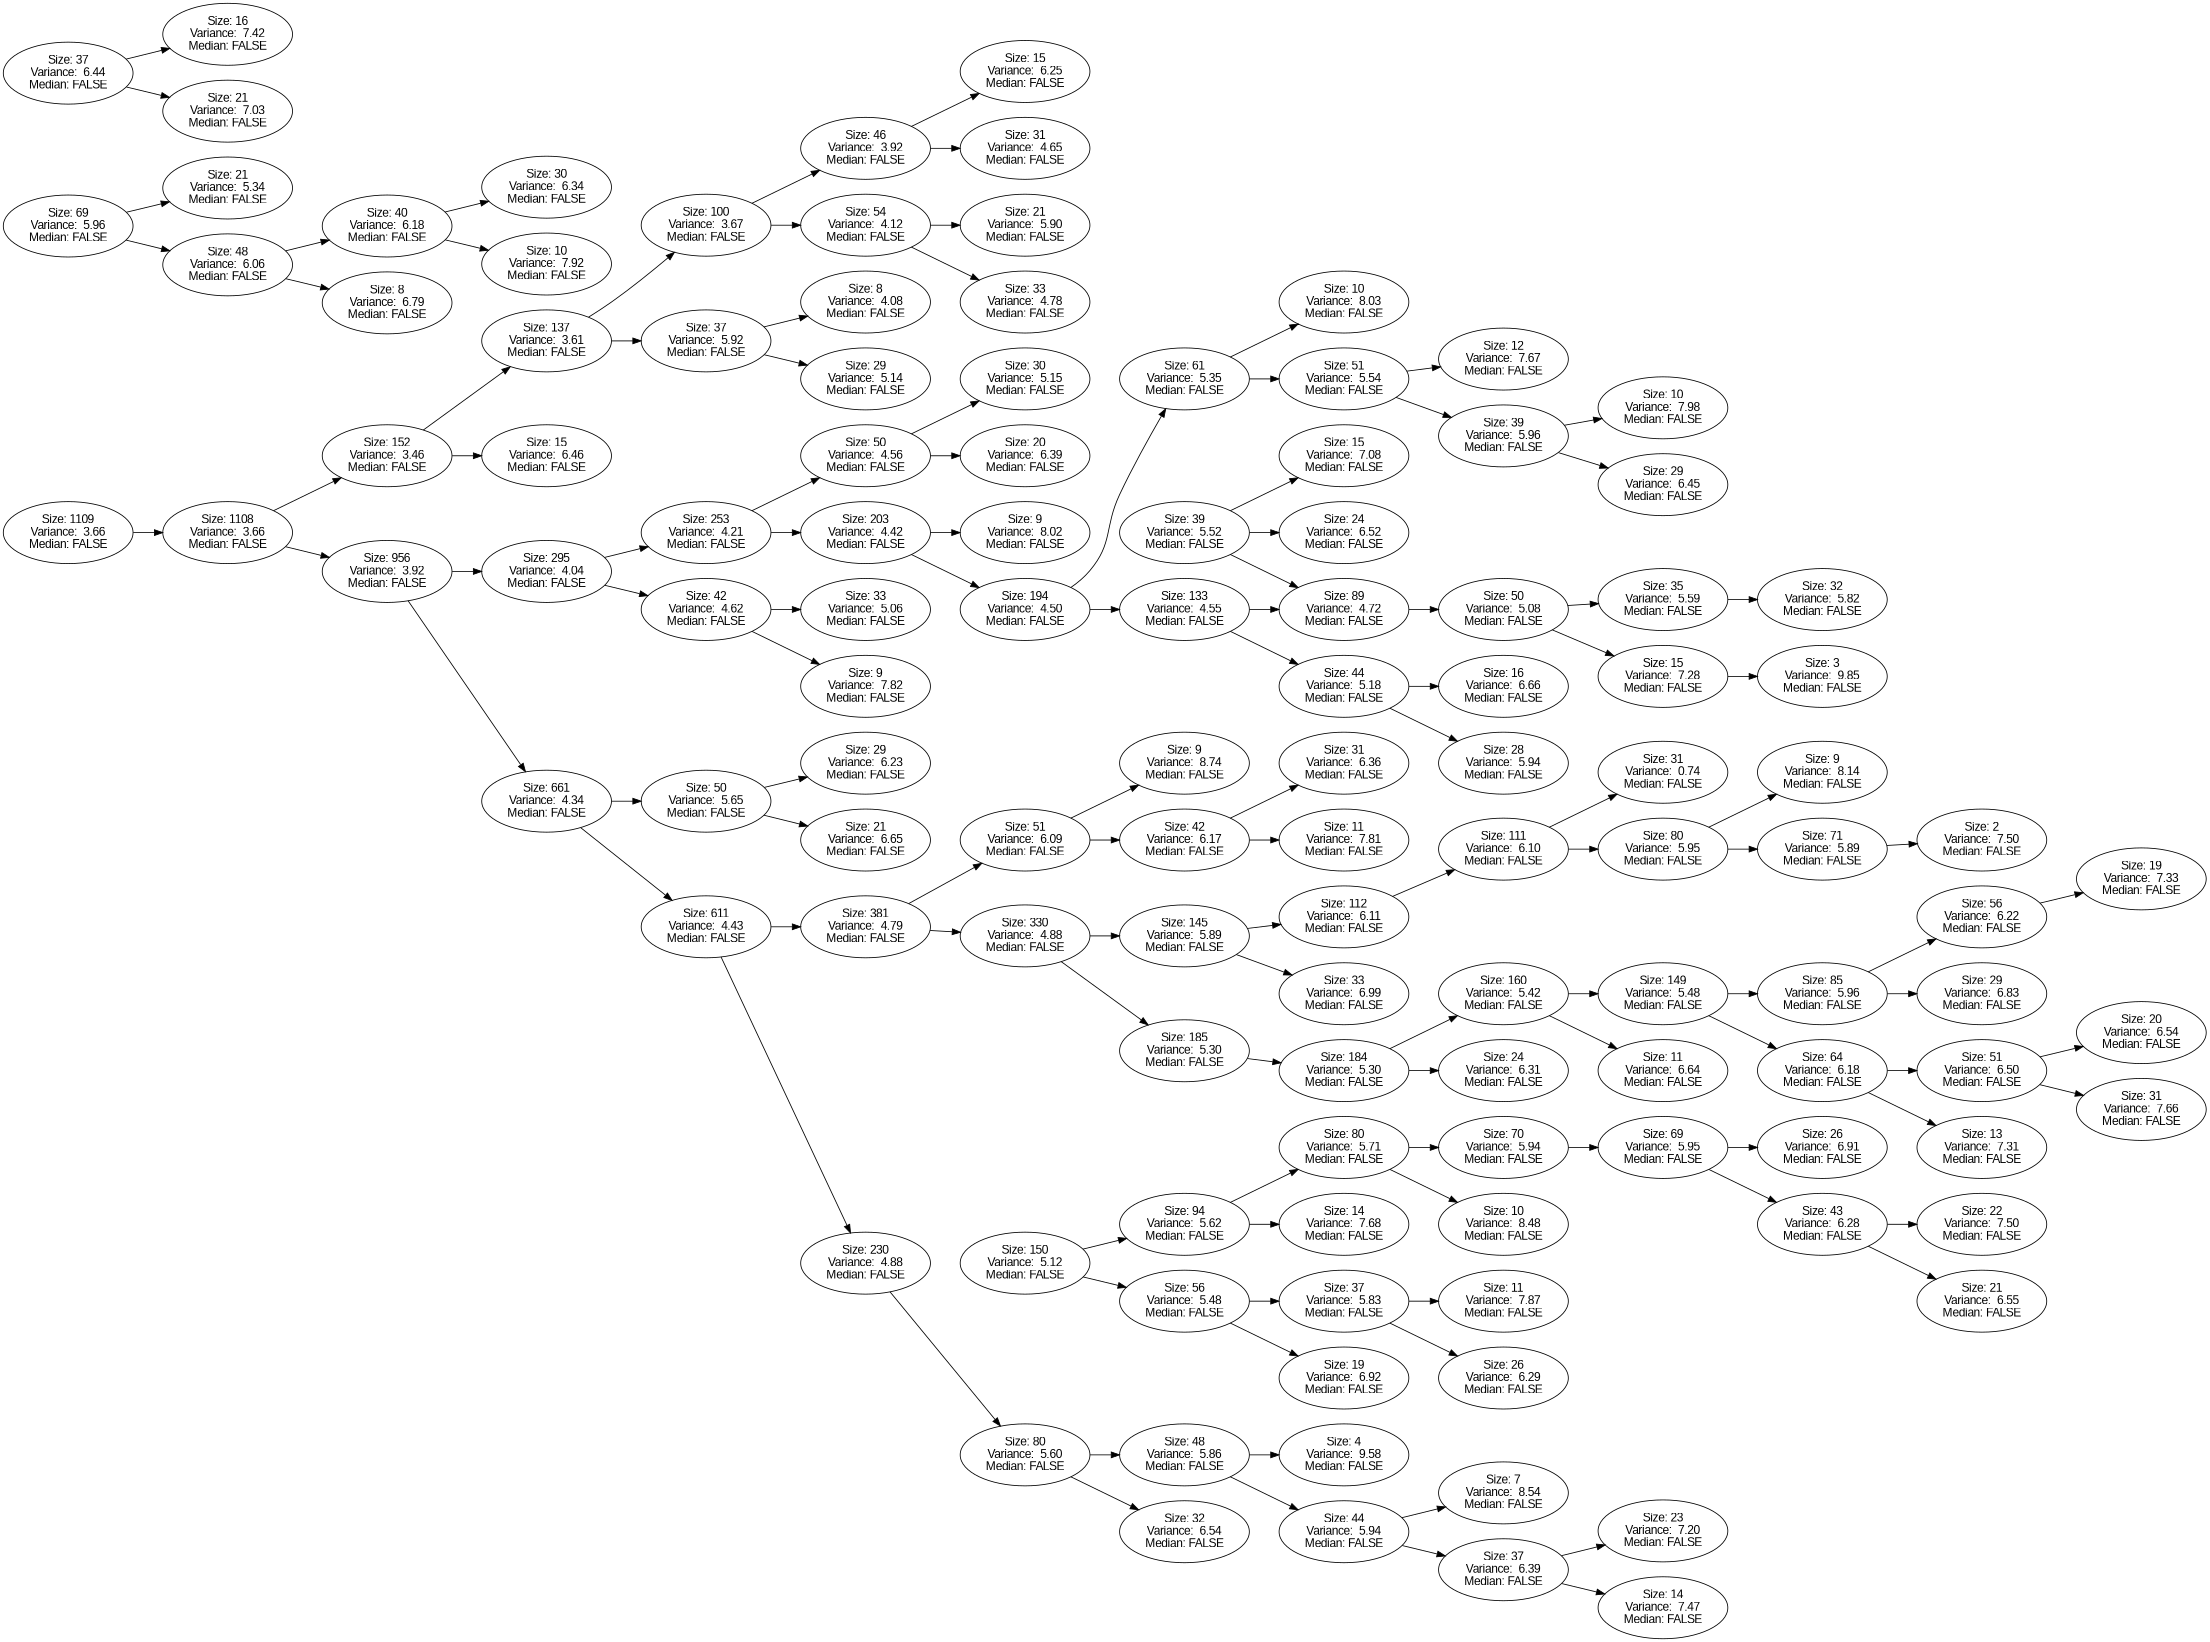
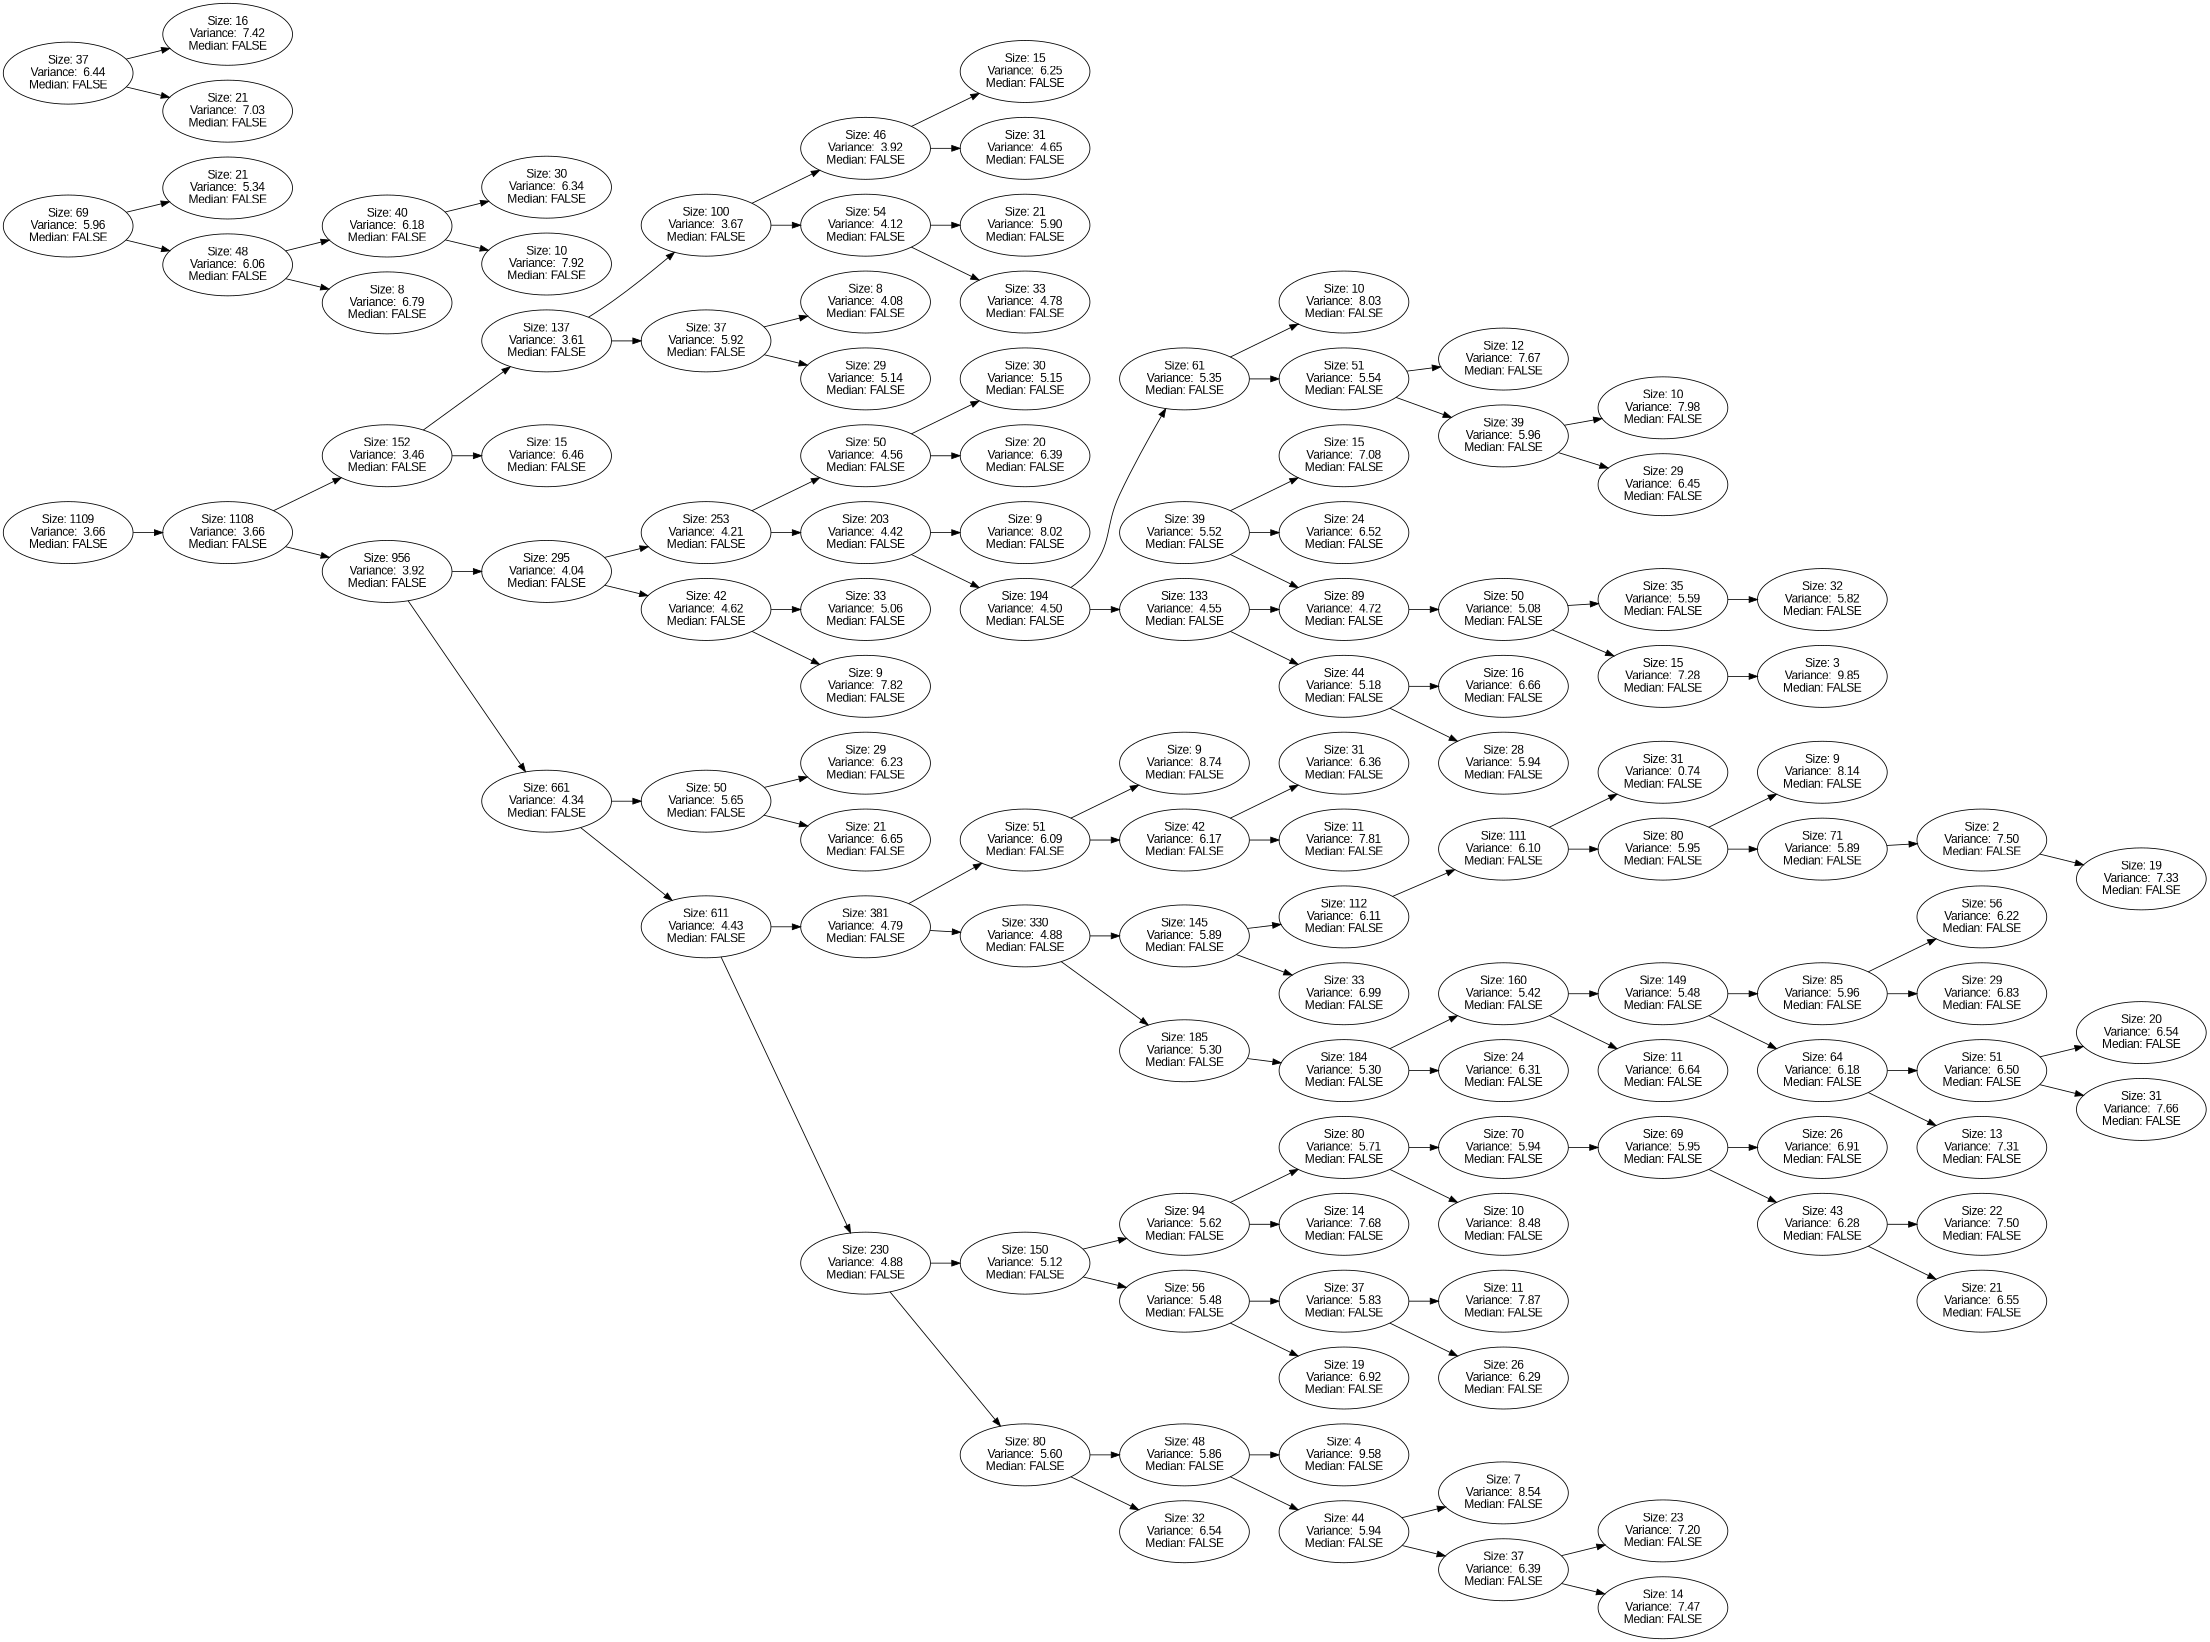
(2057, 899) -> (2058, 858)
none -> (941, 1263)
